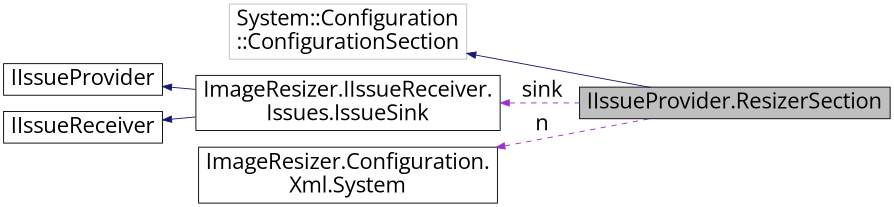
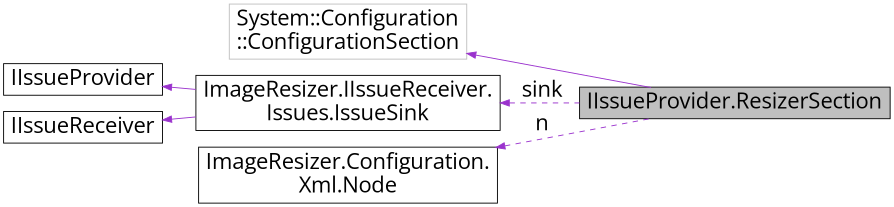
(564, 71) -> (564, 71)
(184, 88) -> (184, 88)
(184, 118) -> (184, 118)
(348, 175) -> (348, 175)
